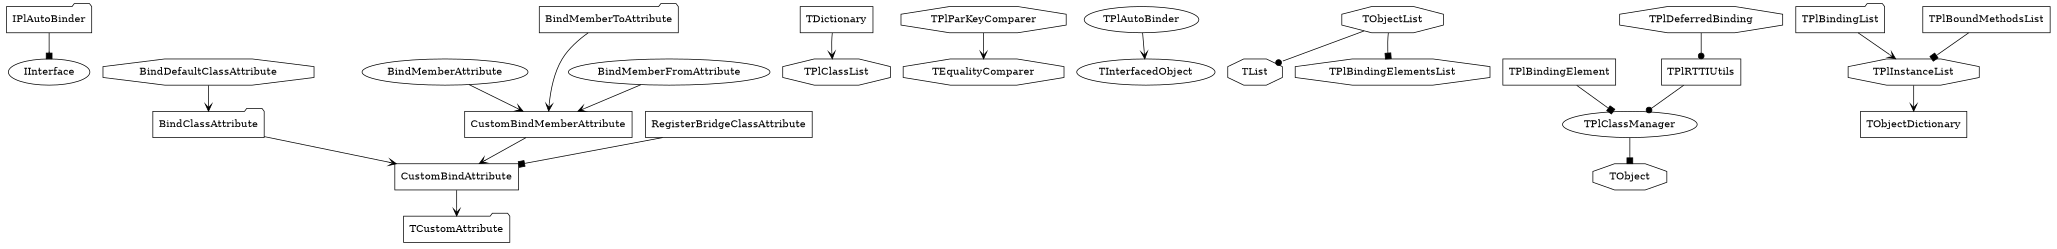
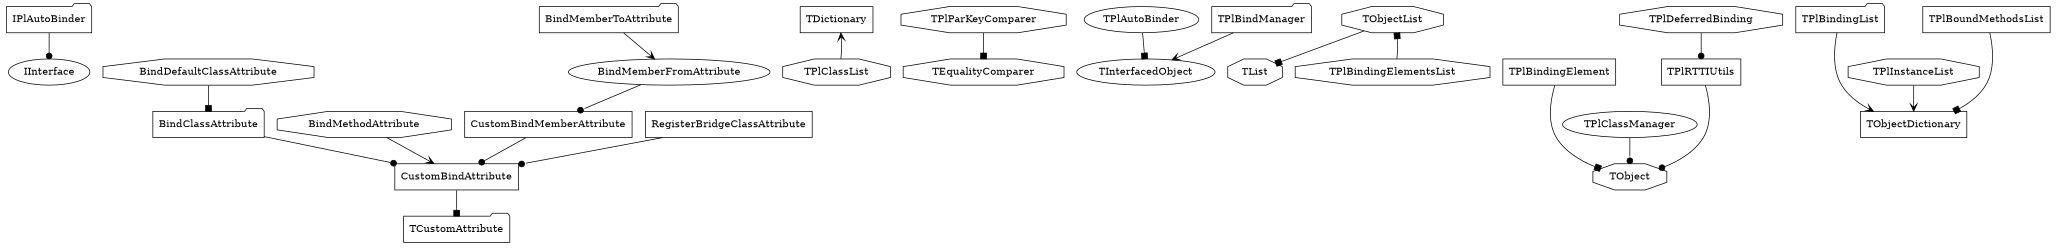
none -> (1262, 20)
(832, 42) -> (841, 50)
(984, 42) -> (984, 42)
(1143, 42) -> (1143, 42)
(1388, 42) -> (1397, 50)
(49, 43) -> (49, 43)
(1874, 44) -> (1838, 76)
(1953, 44) -> (1990, 76)
(1323, 46) -> (1323, 46)
(560, 63) -> (636, 44)
(445, 72) -> none
(209, 95) -> (209, 95)
(1592, 96) -> (1555, 135)
(613, 97) -> (613, 97)
(1668, 97) -> (1704, 135)
none -> (364, 124)
(1630, 147) -> (1630, 147)
(505, 149) -> (505, 149)
(327, 150) -> (327, 150)
(594, 150) -> (594, 150)
(457, 199) -> (457, 199)
